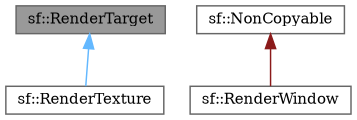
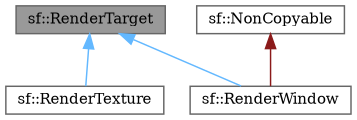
none -> (187, 63)
